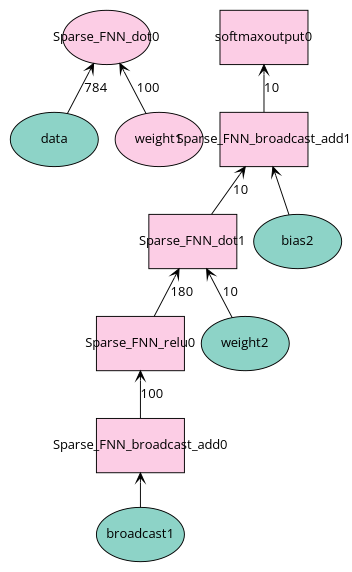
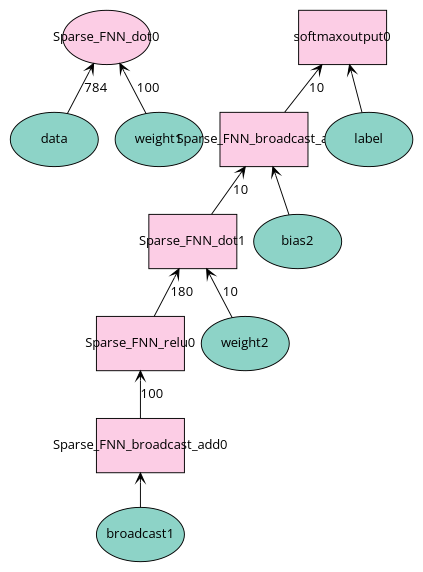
(159, 139) -> (159, 139)
none -> (369, 139)
